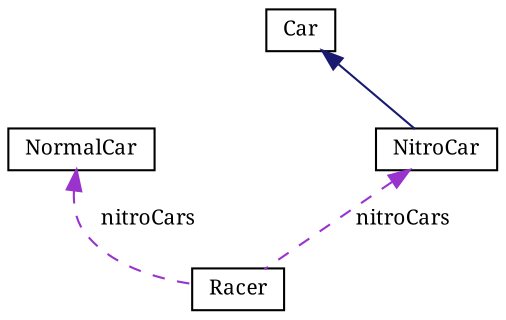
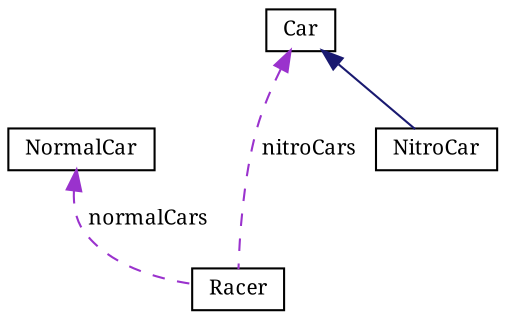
(146, 219) -> (146, 219)
(328, 226) -> (248, 167)
